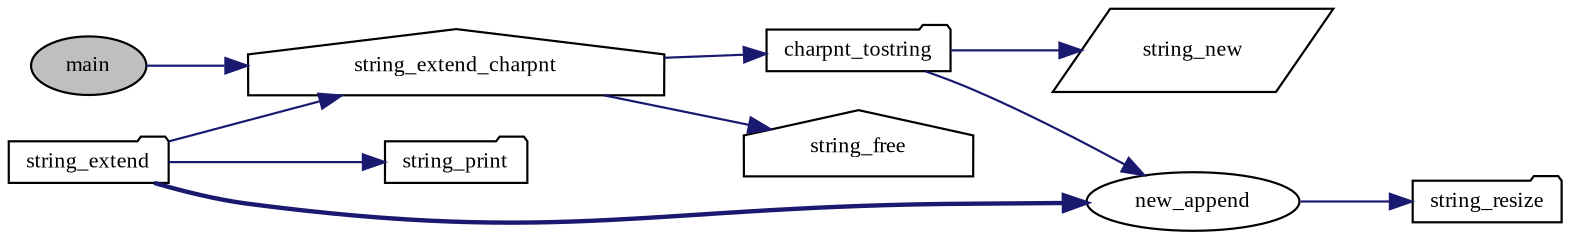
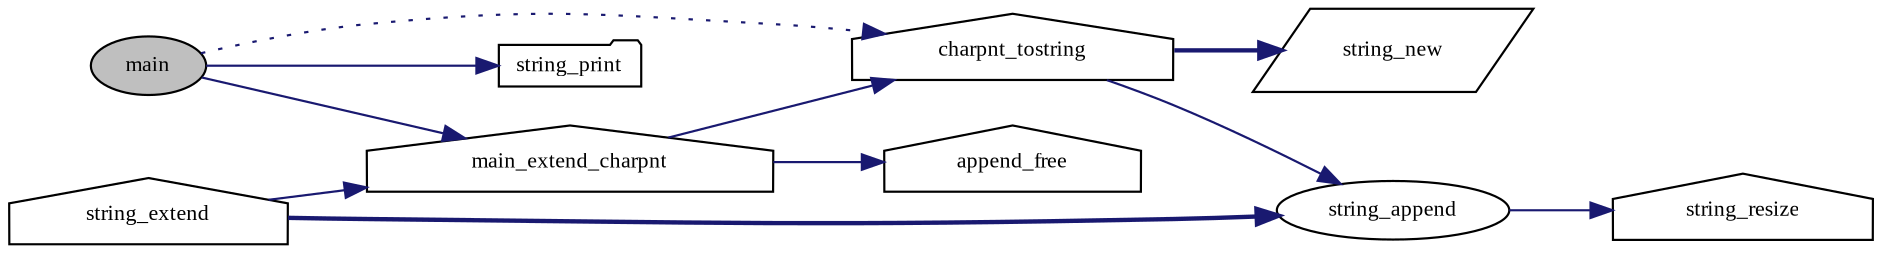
none -> (531, 14)
(859, 50) -> (1013, 50)
(1005, 50) -> (1217, 50)
(456, 66) -> (570, 162)
(859, 147) -> (1013, 162)
(89, 162) -> (149, 215)
(266, 162) -> (341, 66)
(1193, 202) -> (1393, 210)
(1487, 202) -> (1743, 210)
